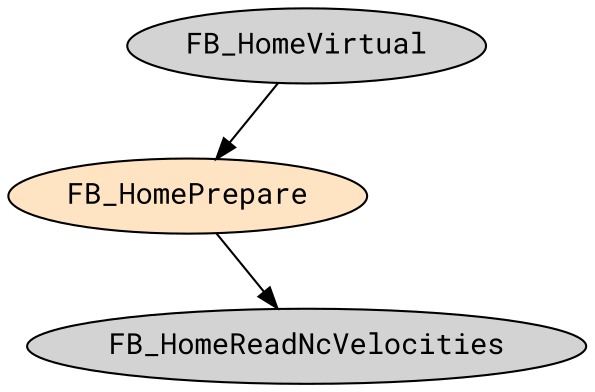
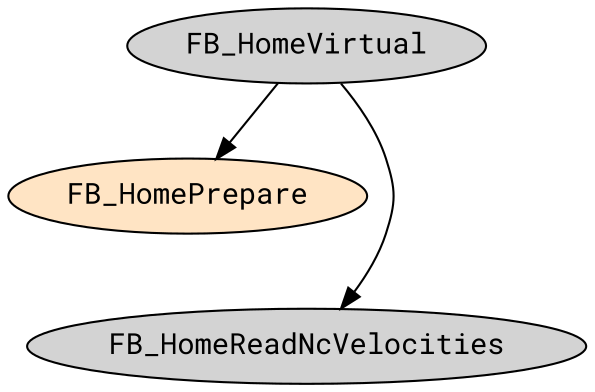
(240, 263) -> (393, 185)
